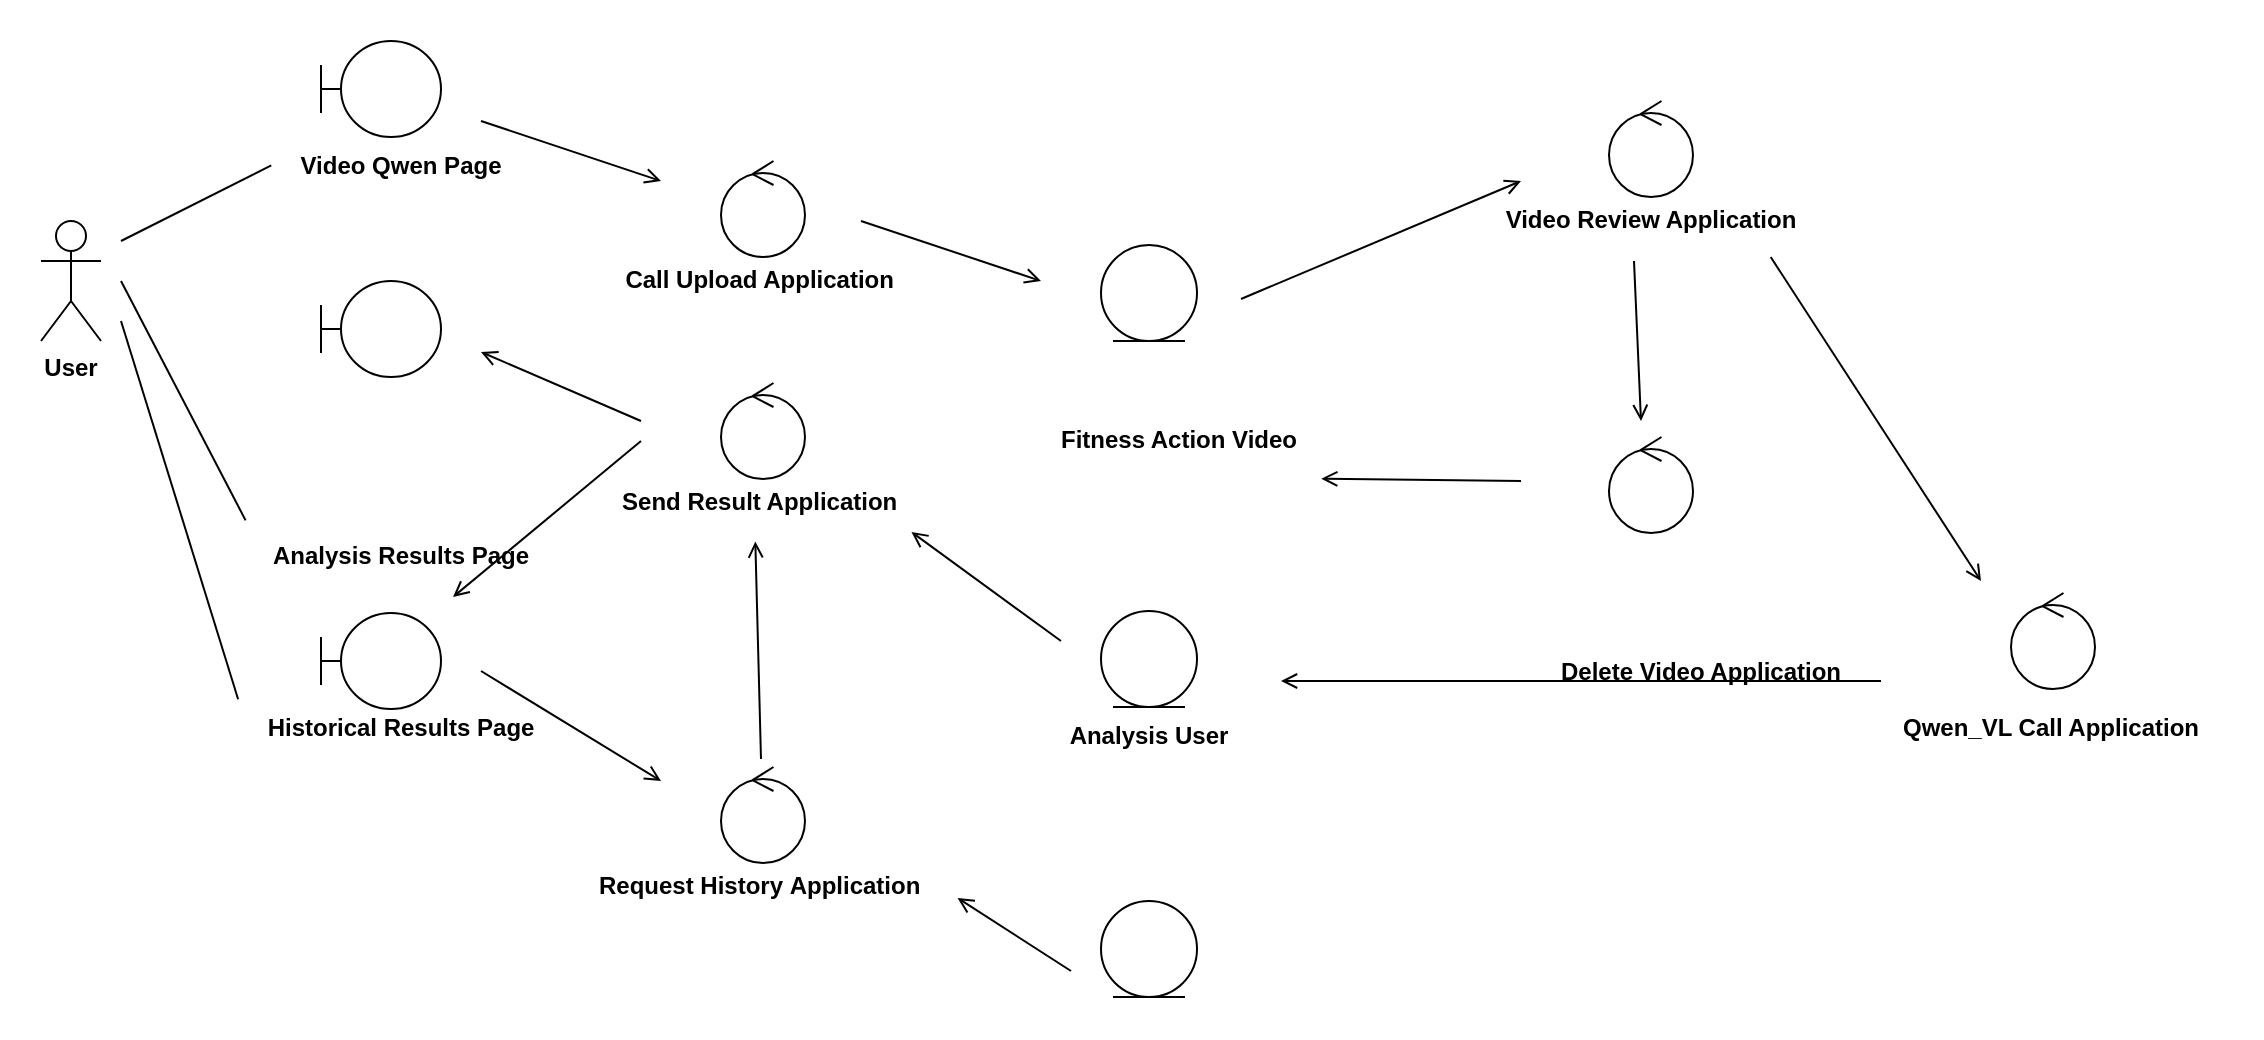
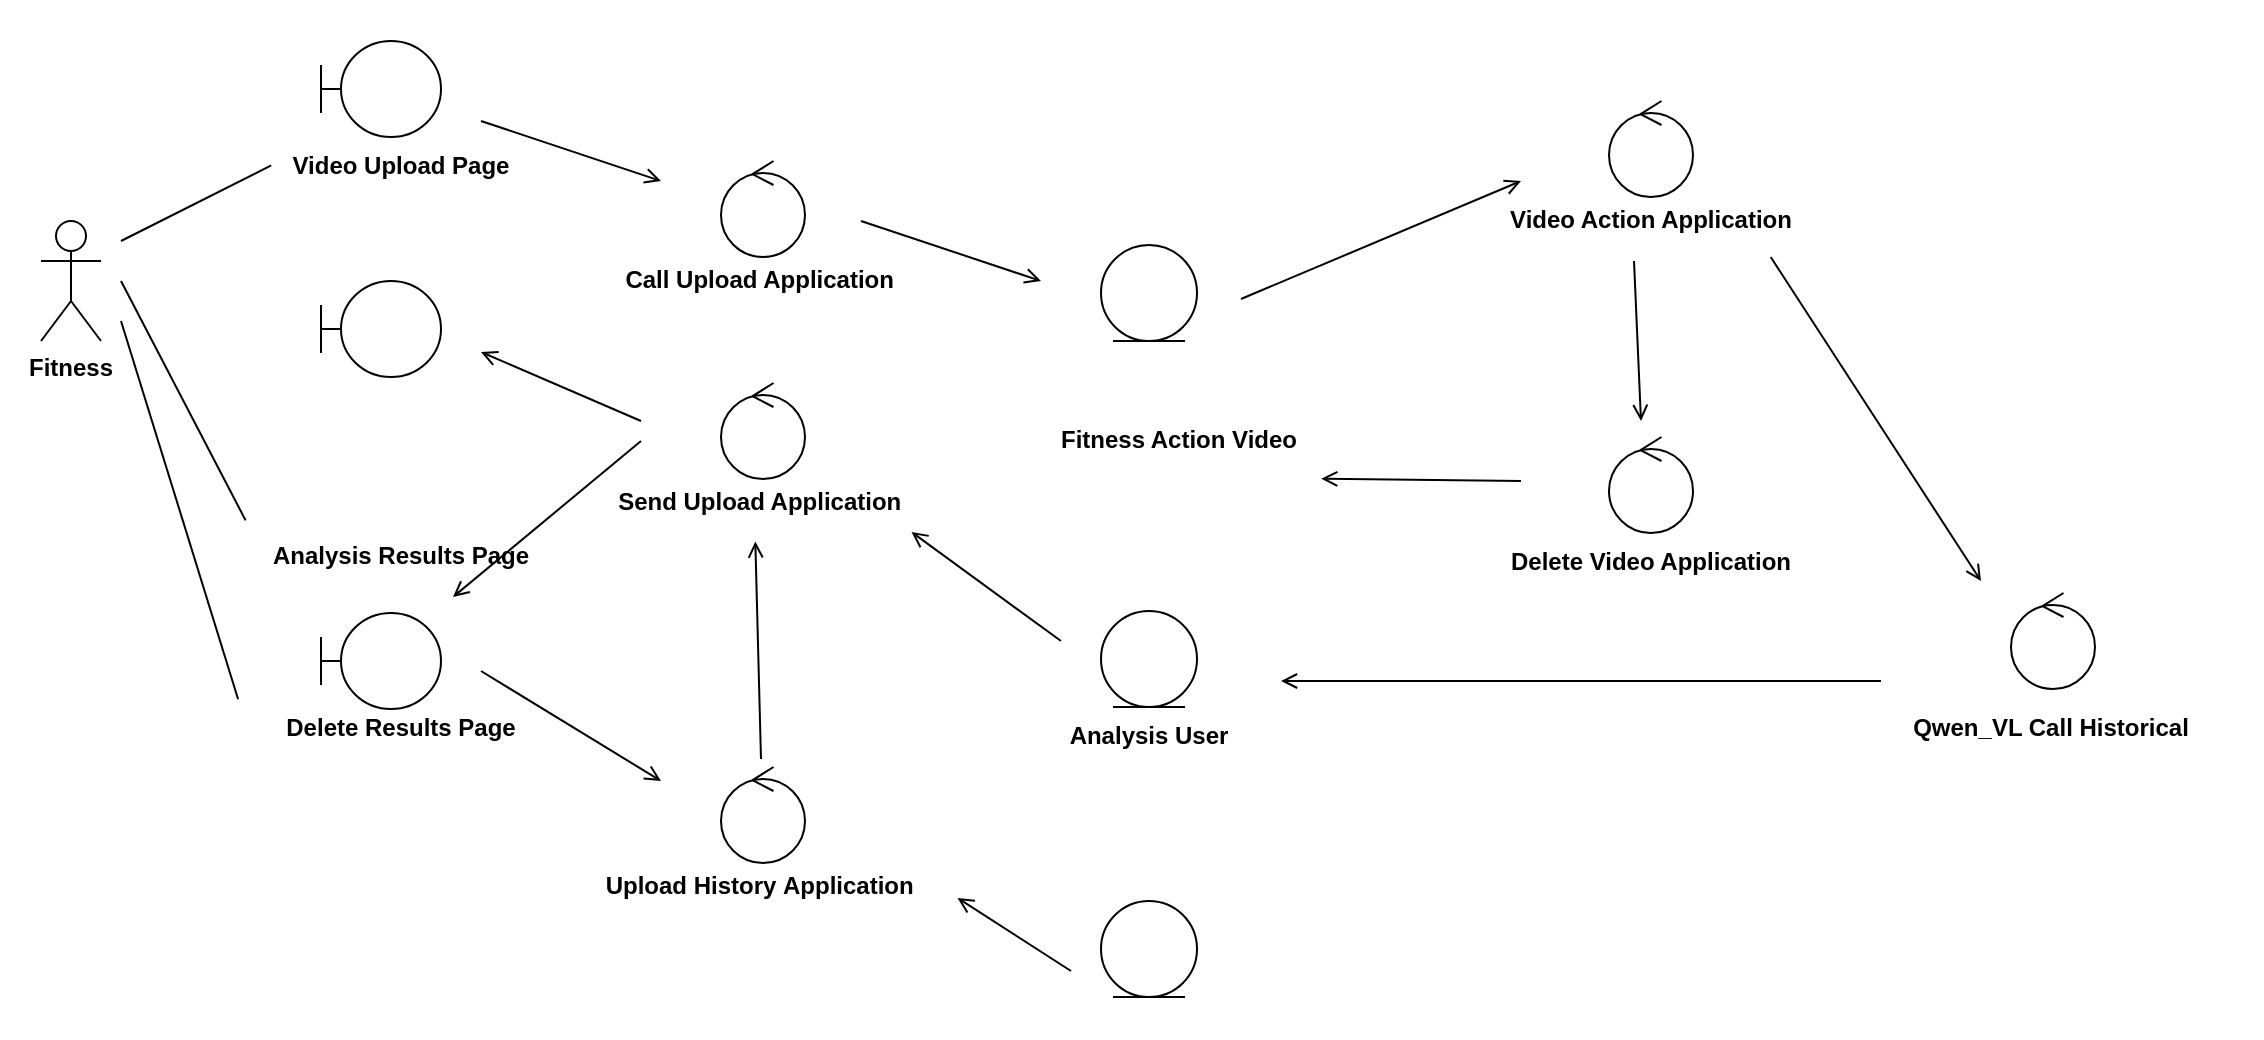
(402, 167) -> (402, 167)
(1652, 221) -> (1652, 221)
(72, 369) -> (72, 369)
(764, 503) -> (764, 503)
(1701, 673) -> (1651, 563)
(402, 729) -> (402, 729)
(2052, 729) -> (2052, 729)
(764, 887) -> (764, 887)
